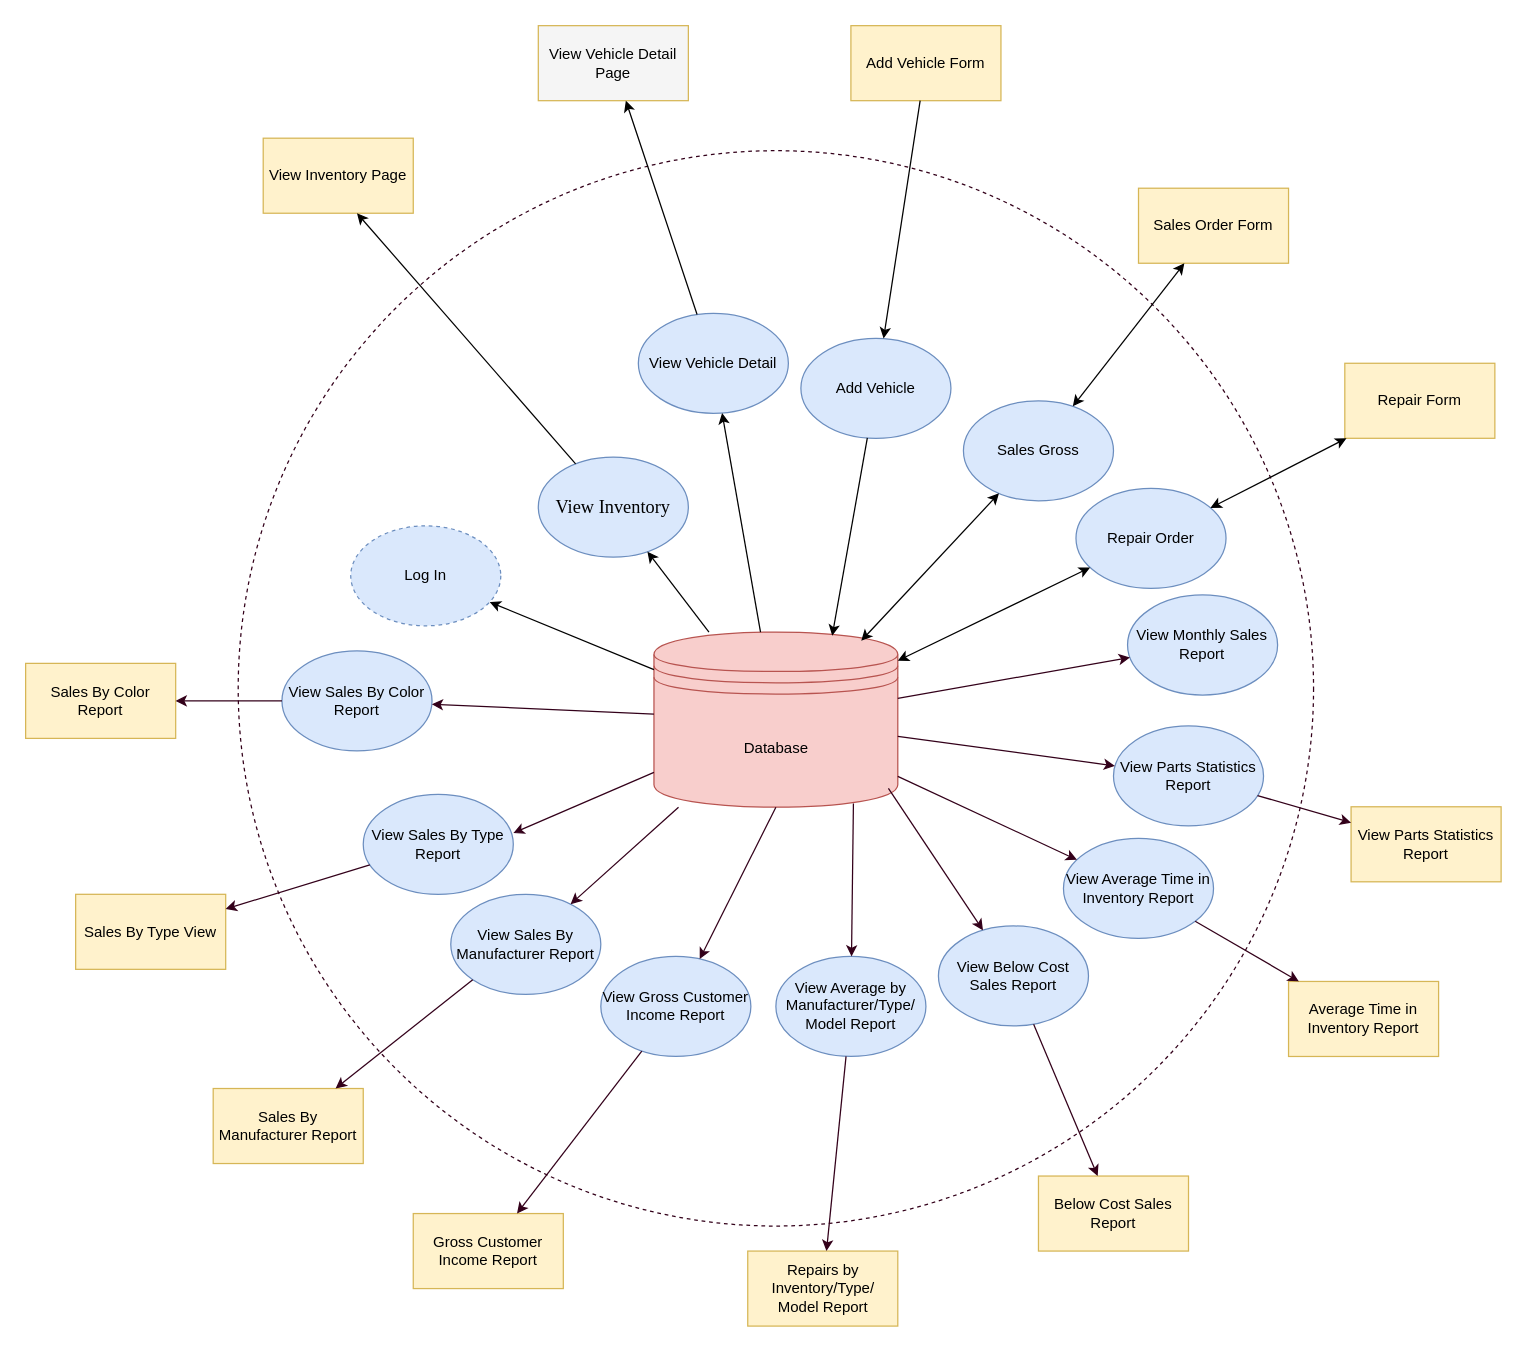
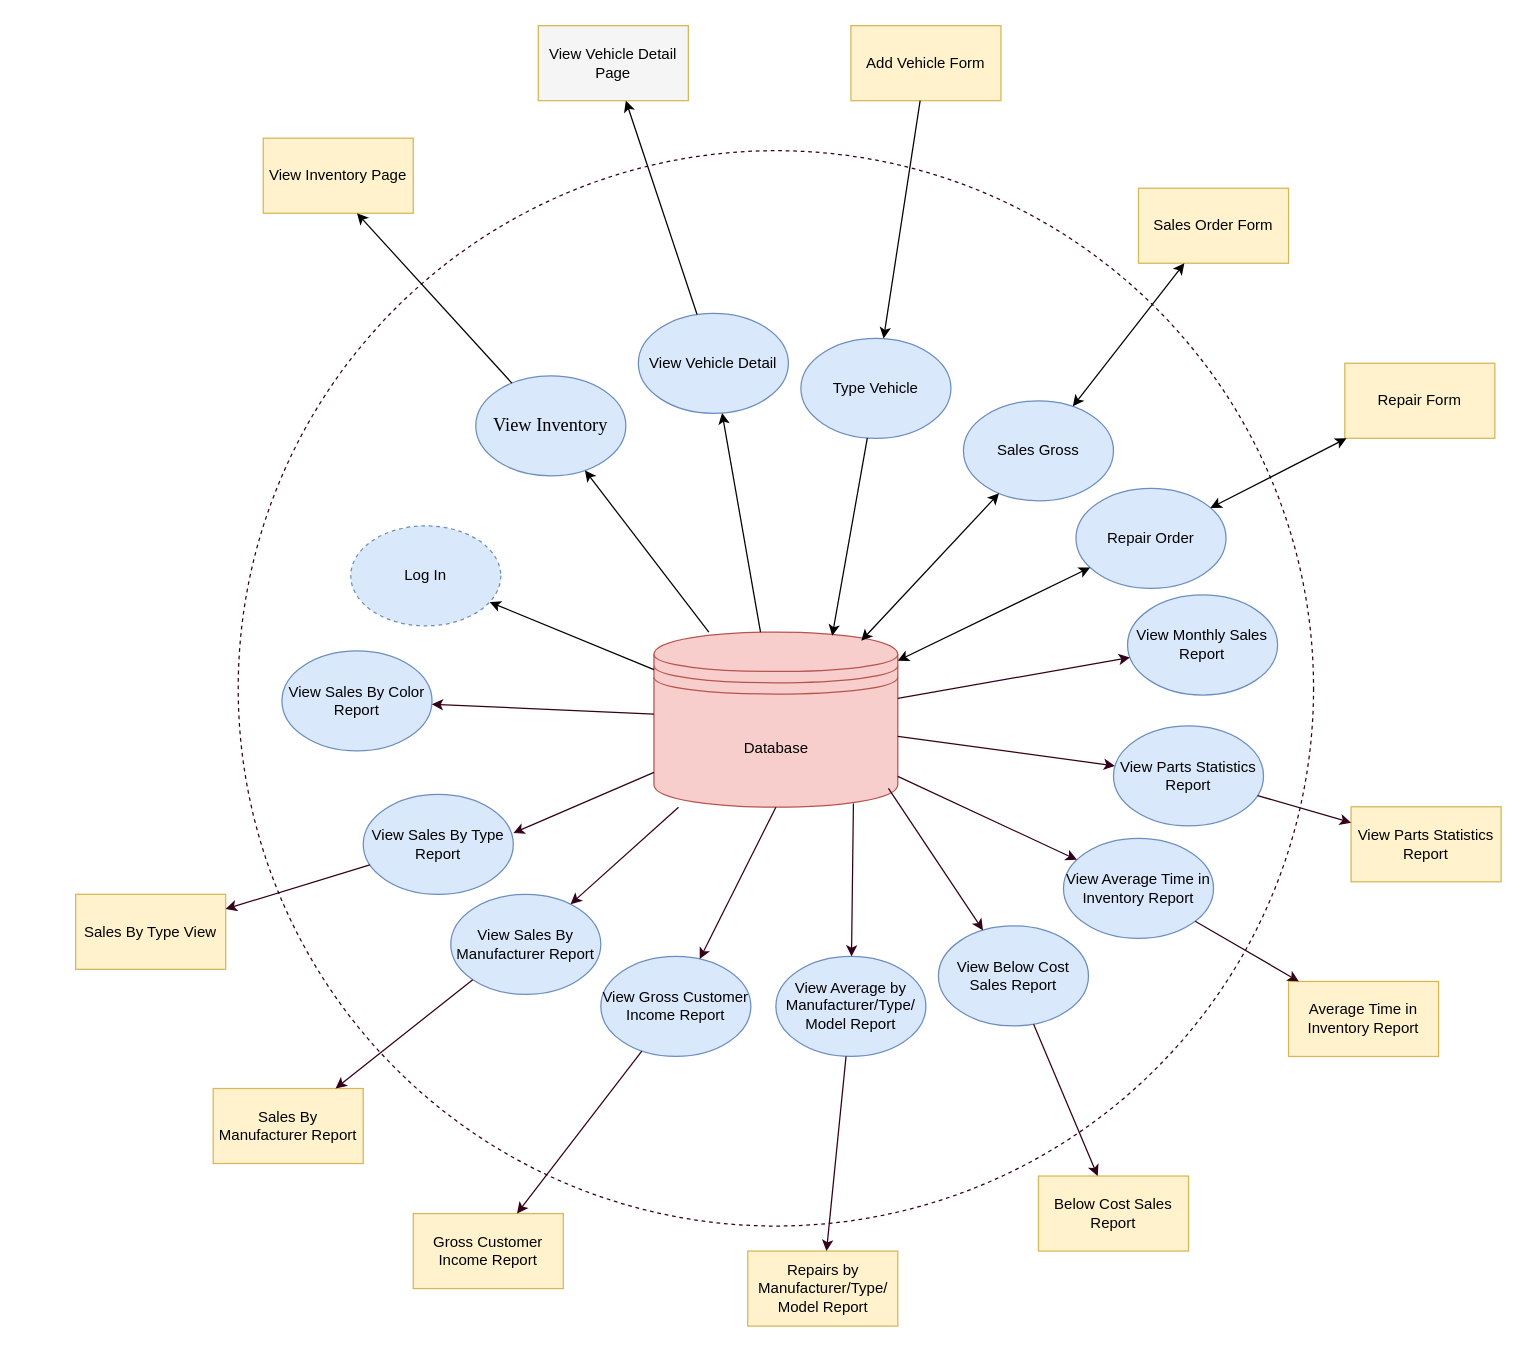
(876, 388) -> (876, 388)
(613, 507) -> (551, 426)
(101, 701) -> none
(233, 701) -> none
(823, 1288) -> (823, 1288)
